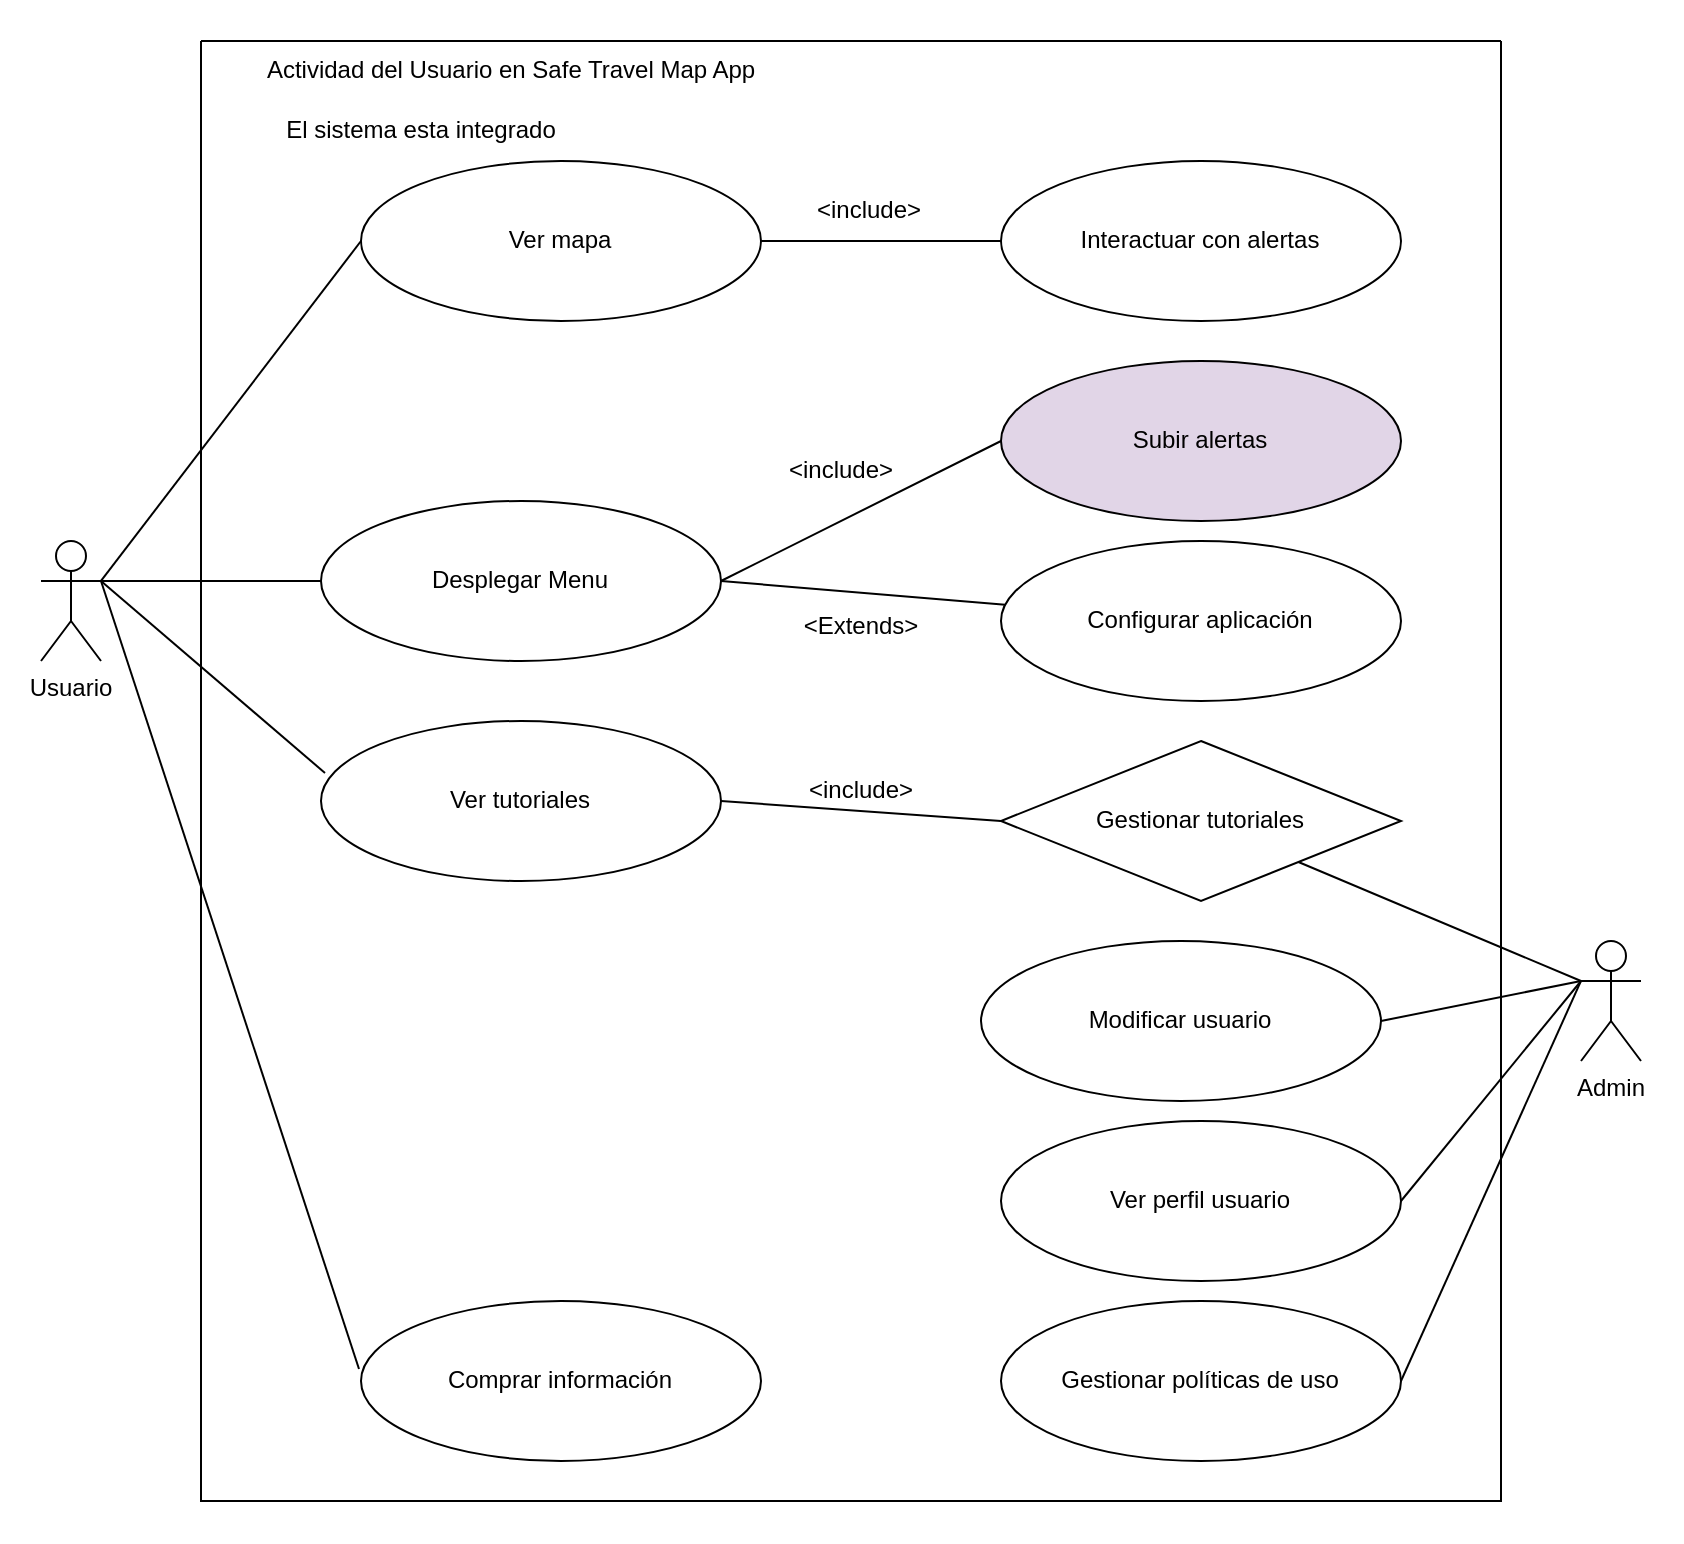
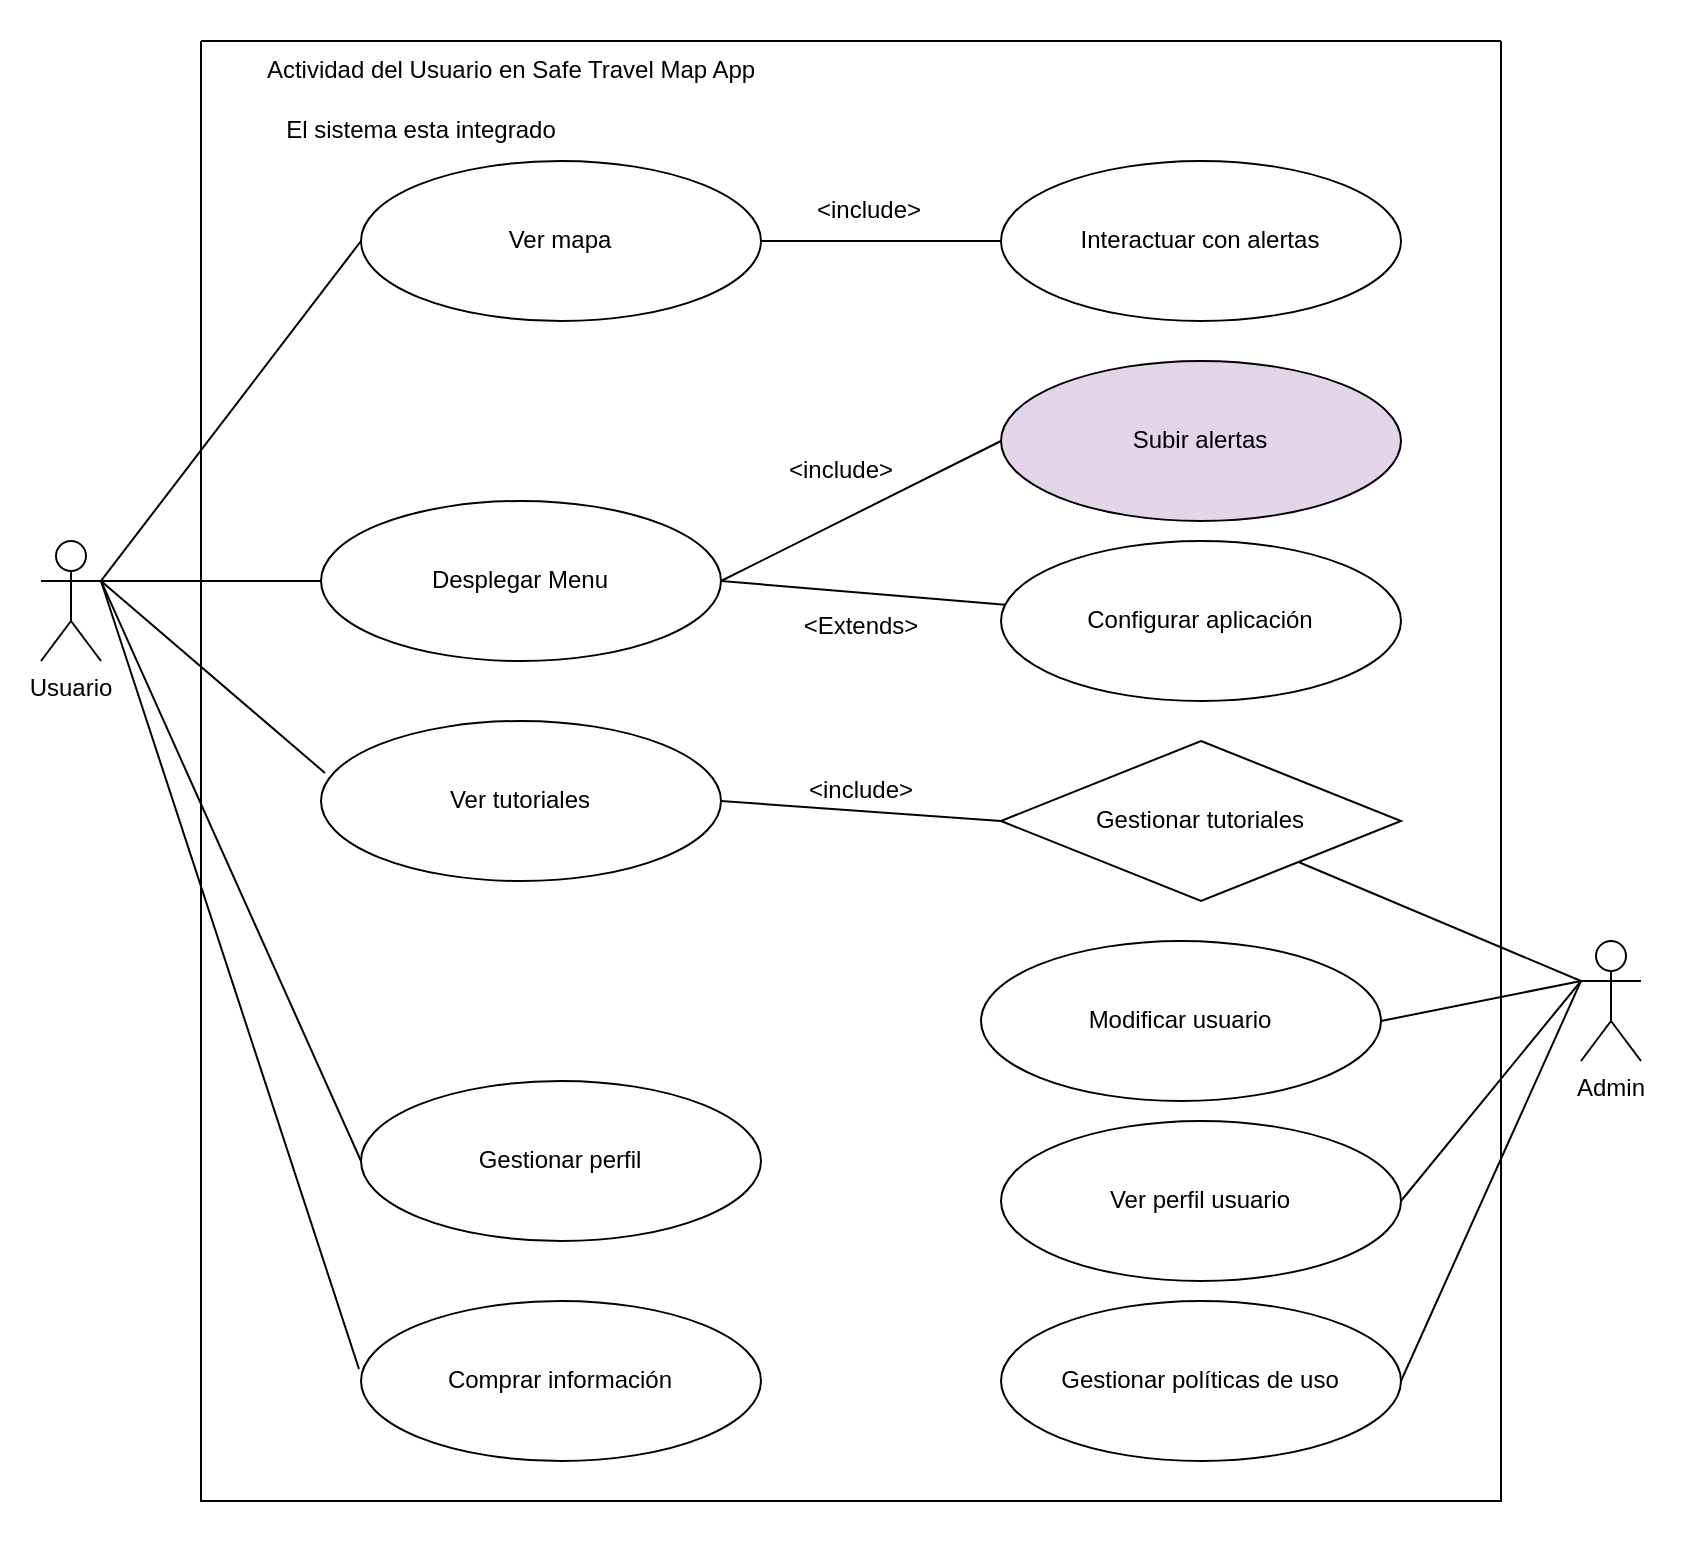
none -> (283, 987)
none -> (561, 1161)
